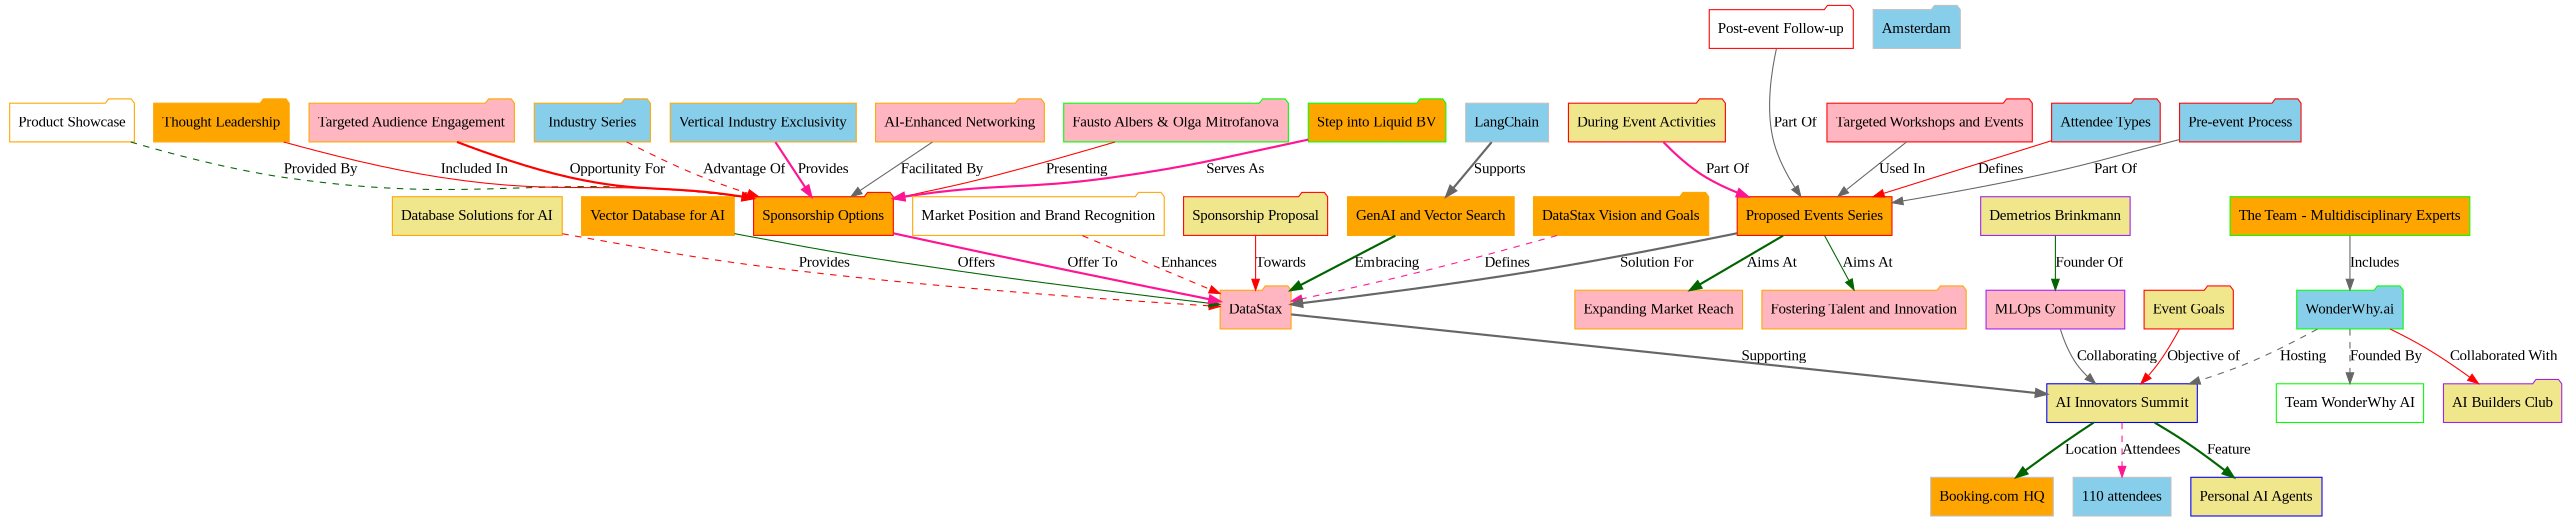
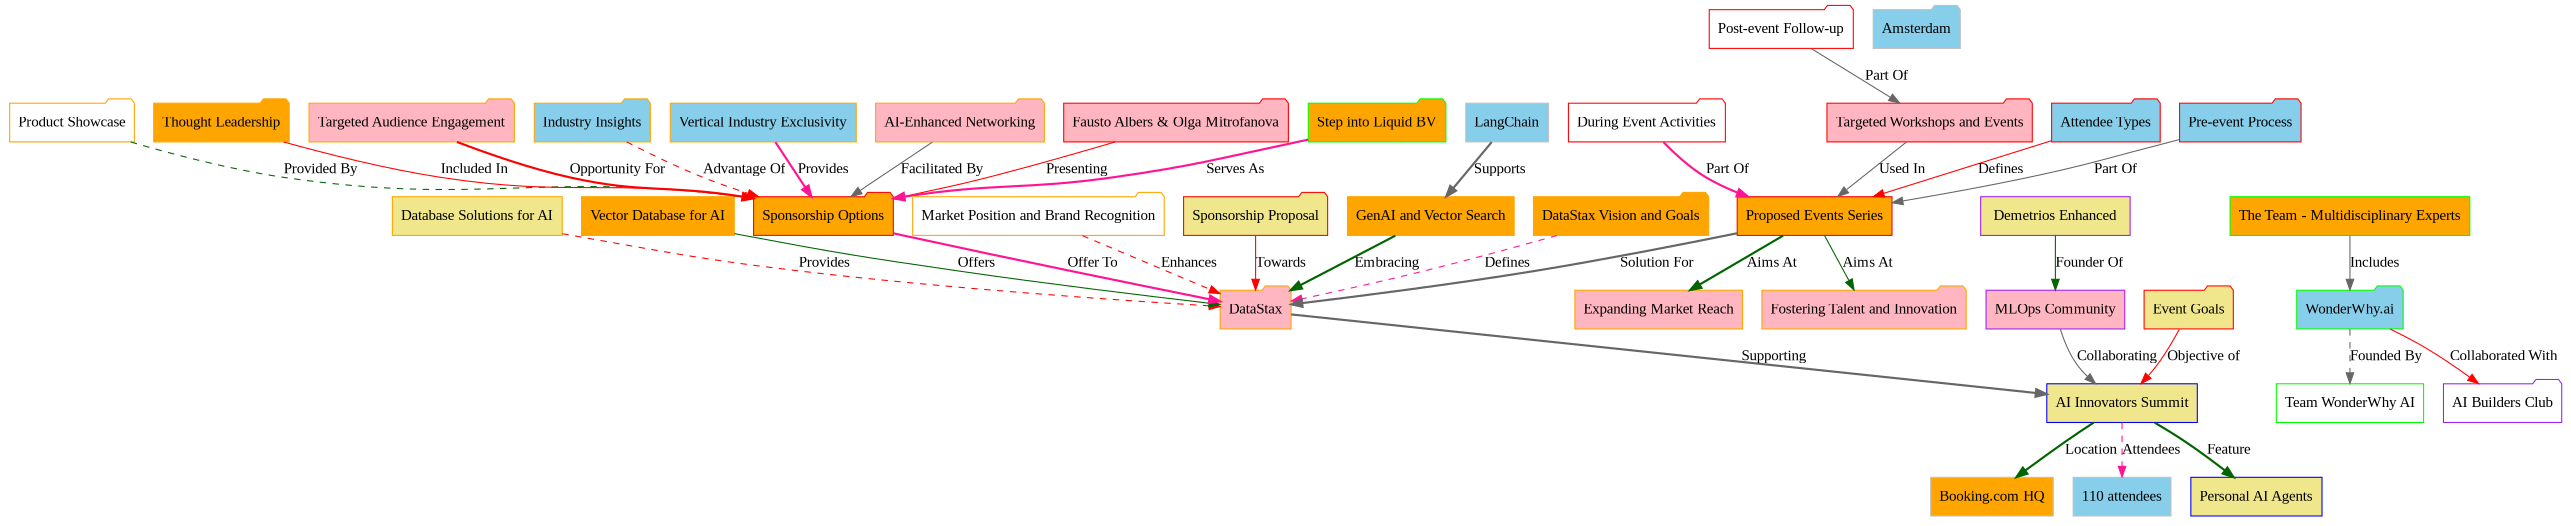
(1770, 120) -> (1851, 73)
(592, 123) -> (592, 123)
(1176, 123) -> (1176, 123)
(1647, 123) -> (1647, 123)
(2055, 216) -> (2055, 216)
(2260, 358) -> none
(2503, 403) -> (2503, 403)
